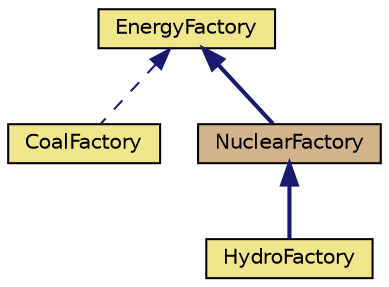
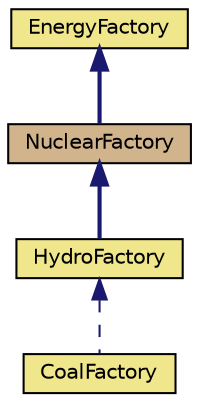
(128, 94) -> (100, 327)
